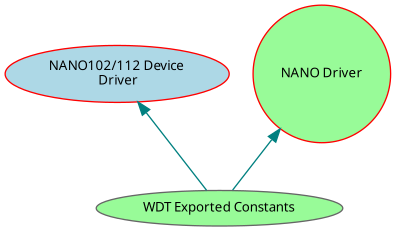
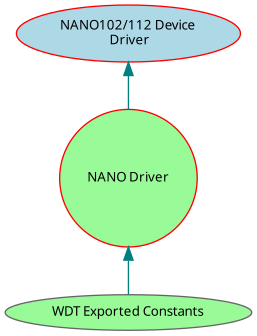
(176, 152) -> (128, 93)
